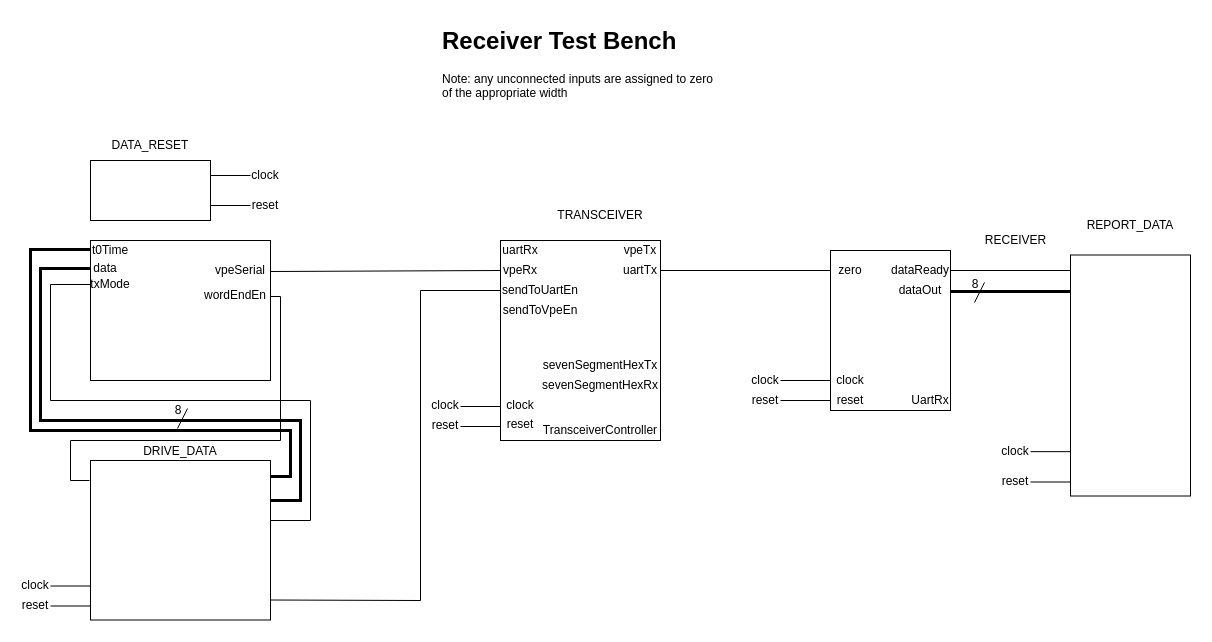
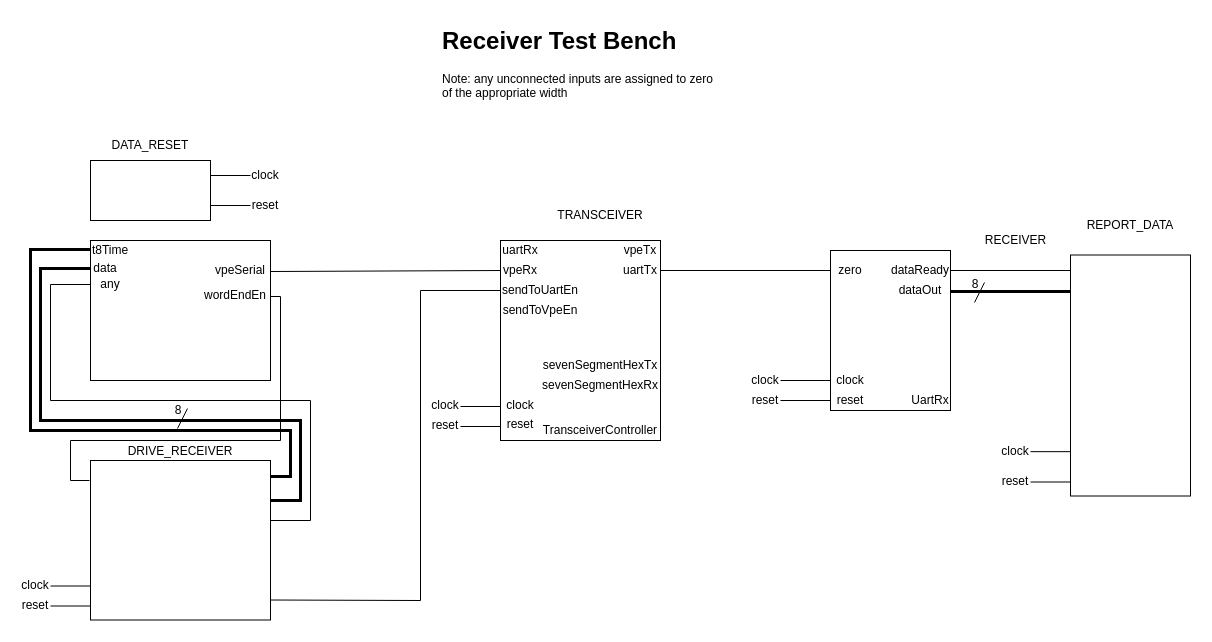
(111, 251) -> (111, 251)
(111, 285) -> (111, 285)
(181, 452) -> (181, 452)
